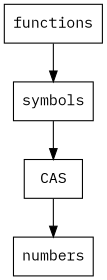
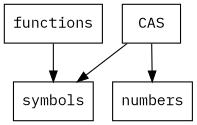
(53, 135) -> (107, 59)
